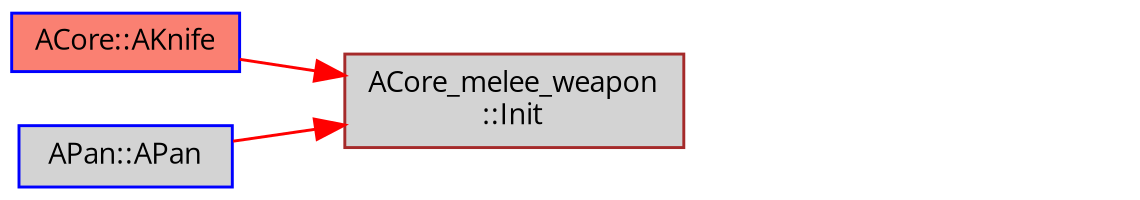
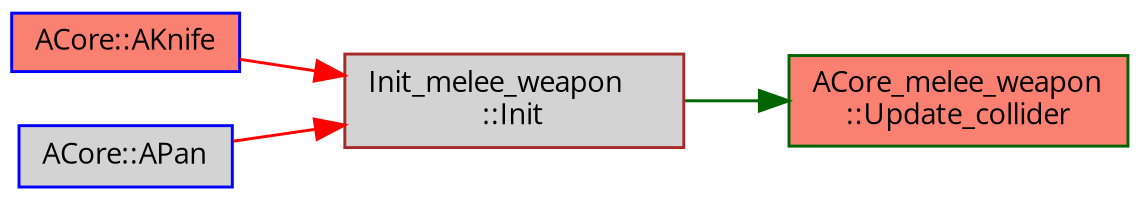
(514, 101) -> (514, 101)
none -> (958, 101)
(126, 156) -> (126, 156)
